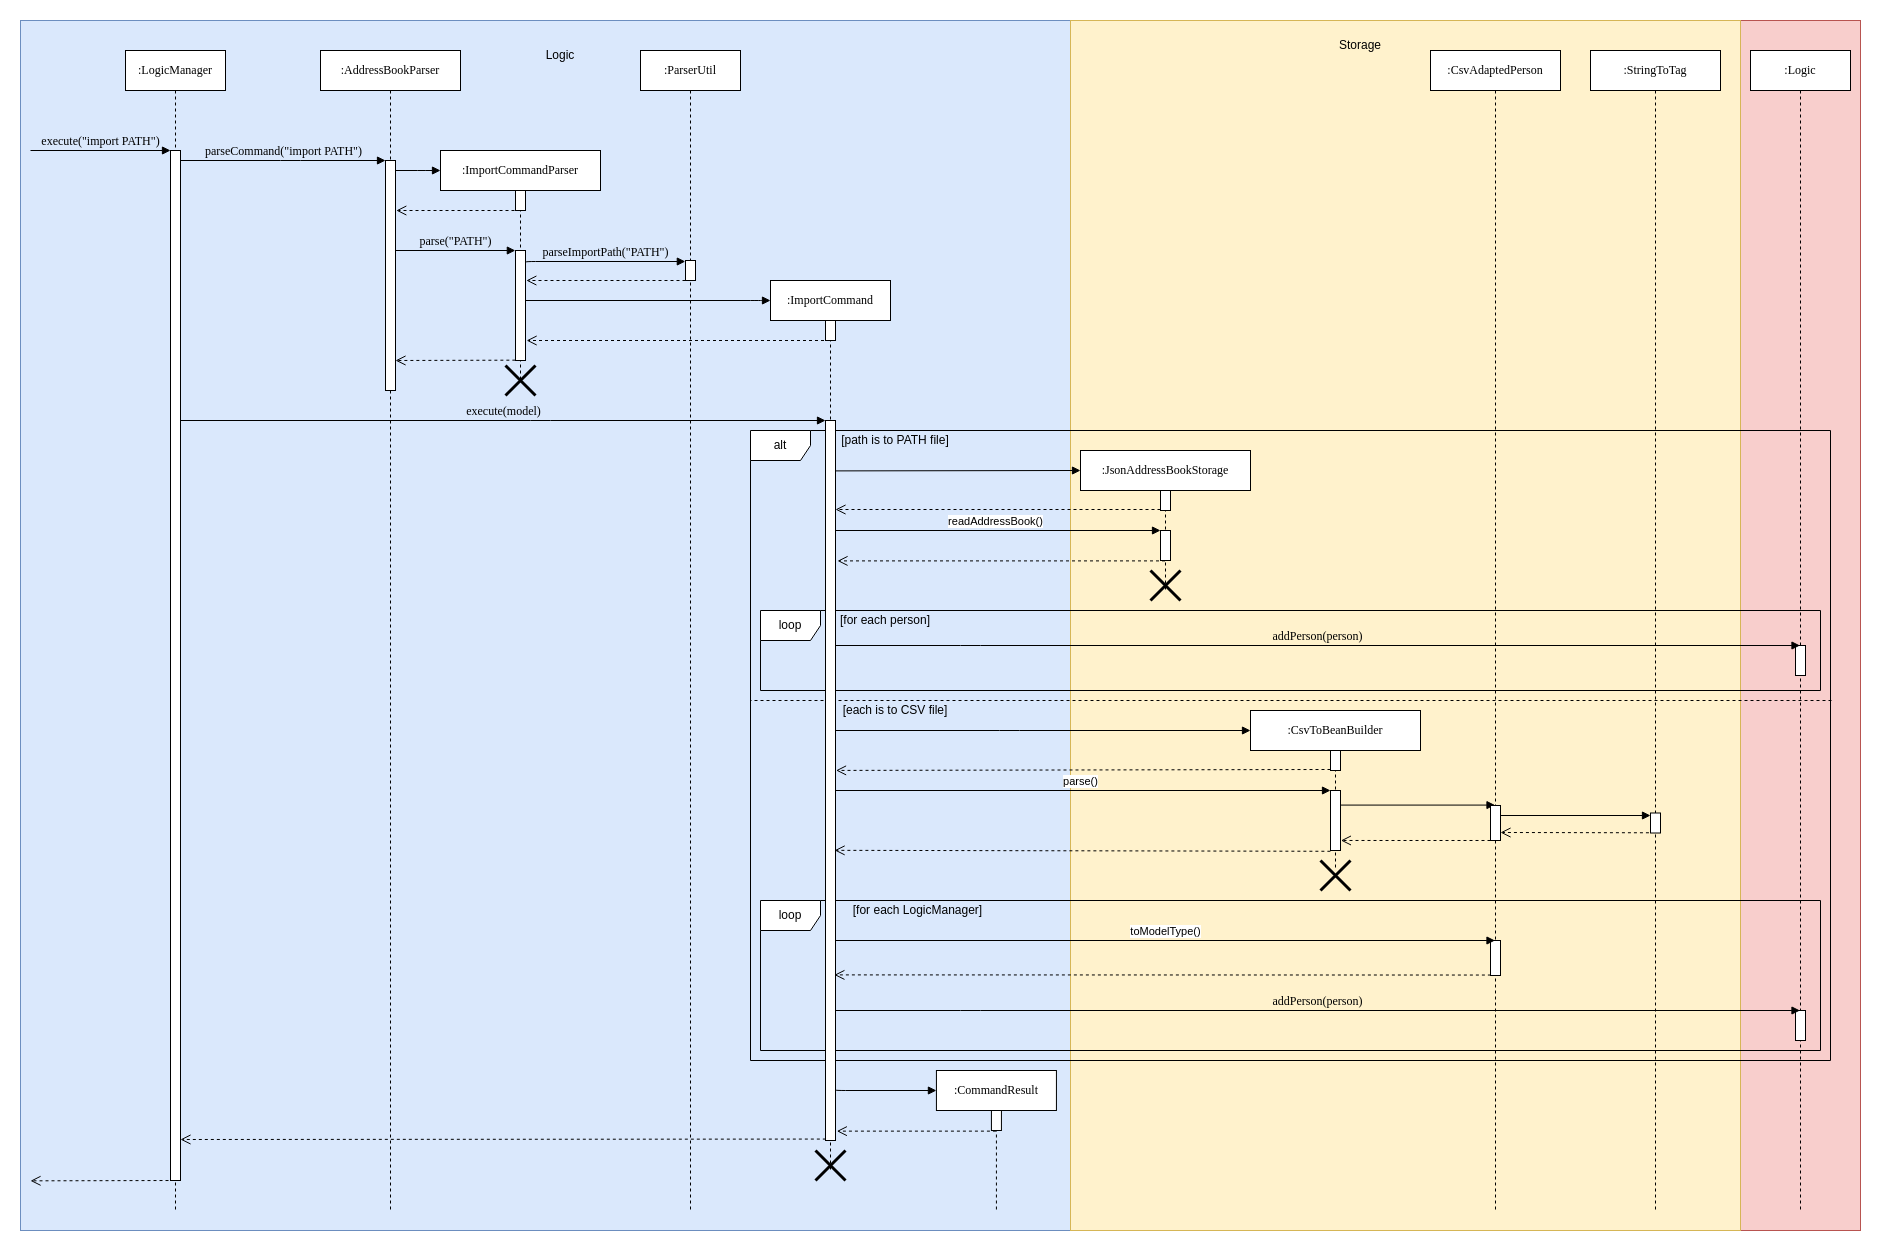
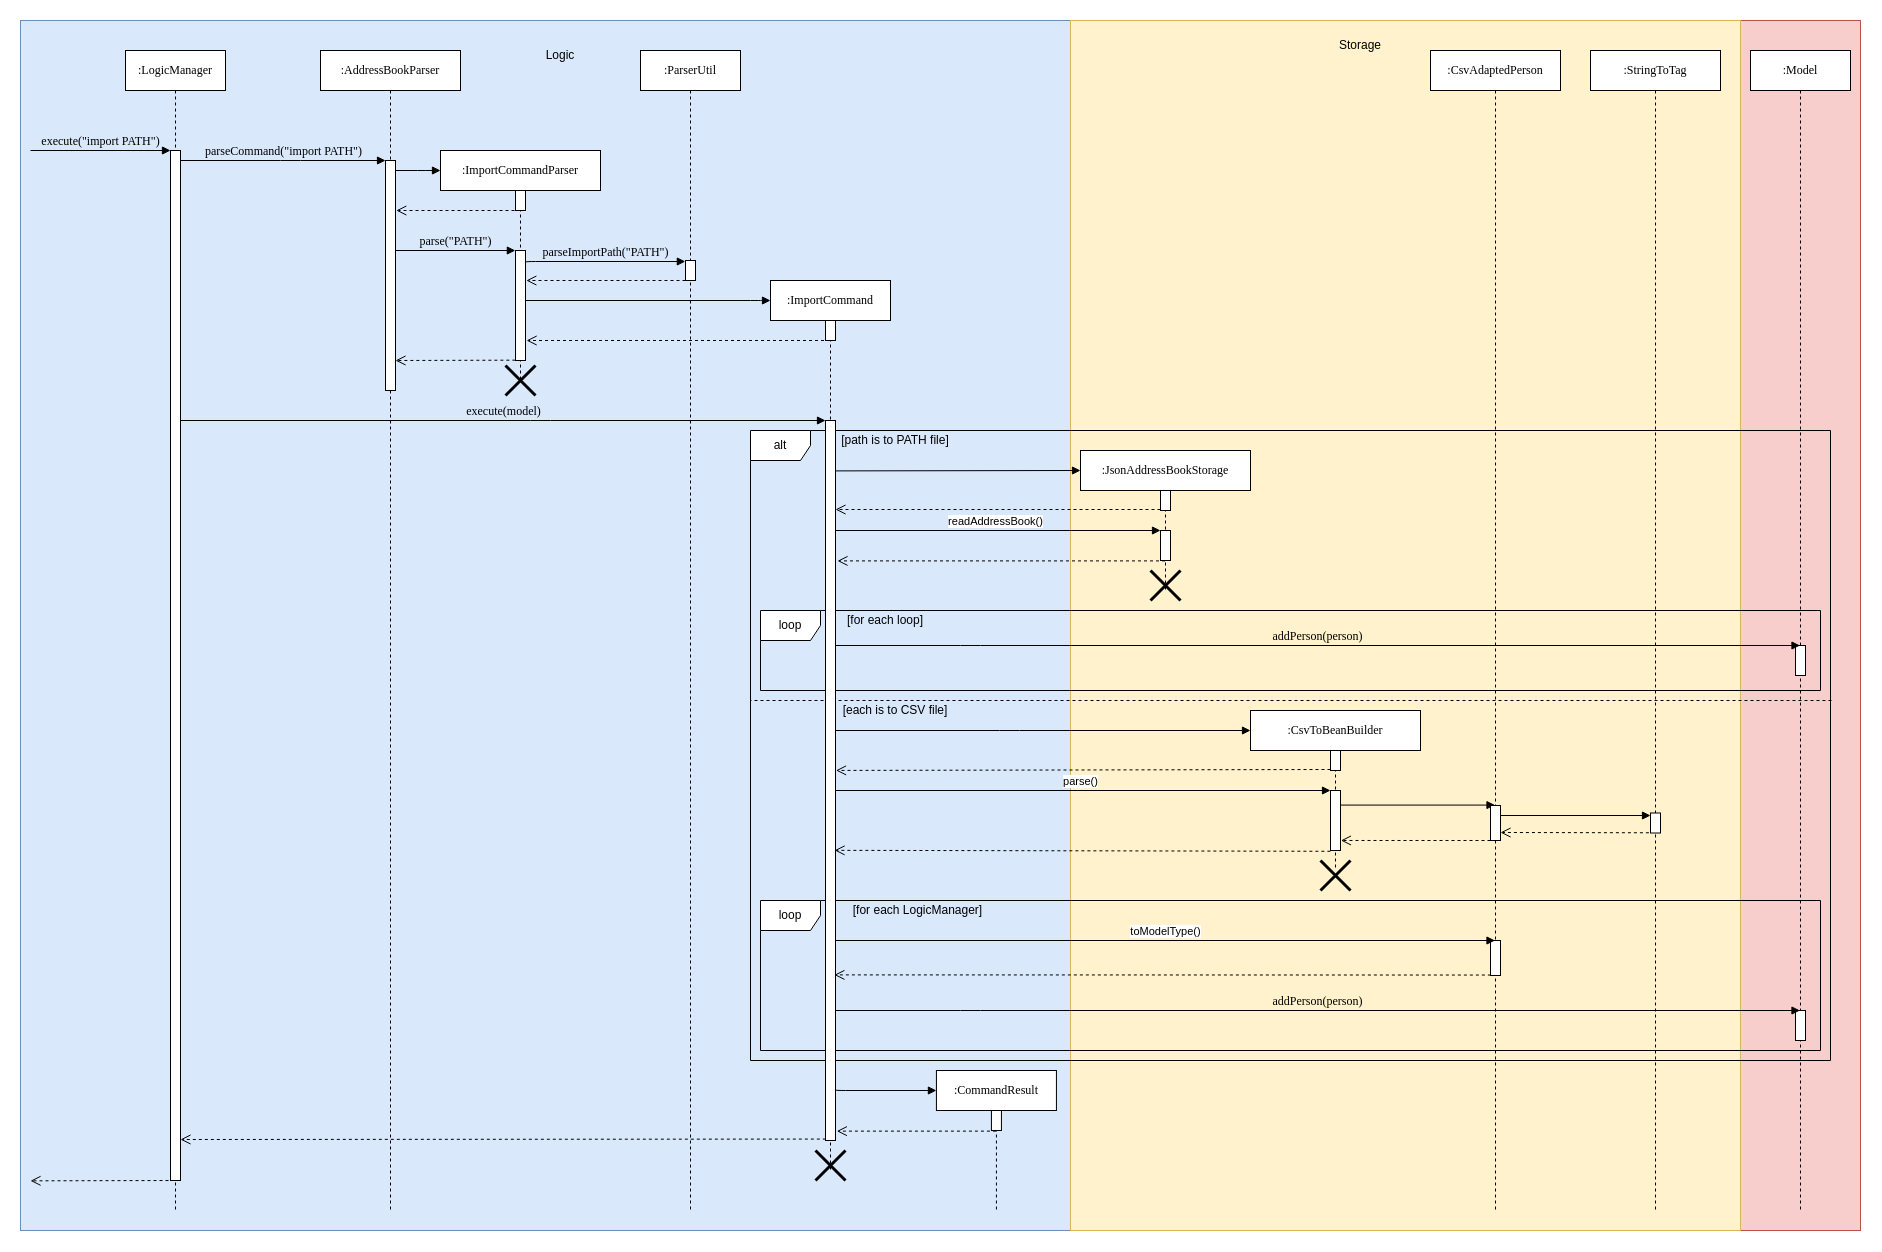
(1801, 71) -> (1801, 71)
(886, 621) -> (886, 621)
